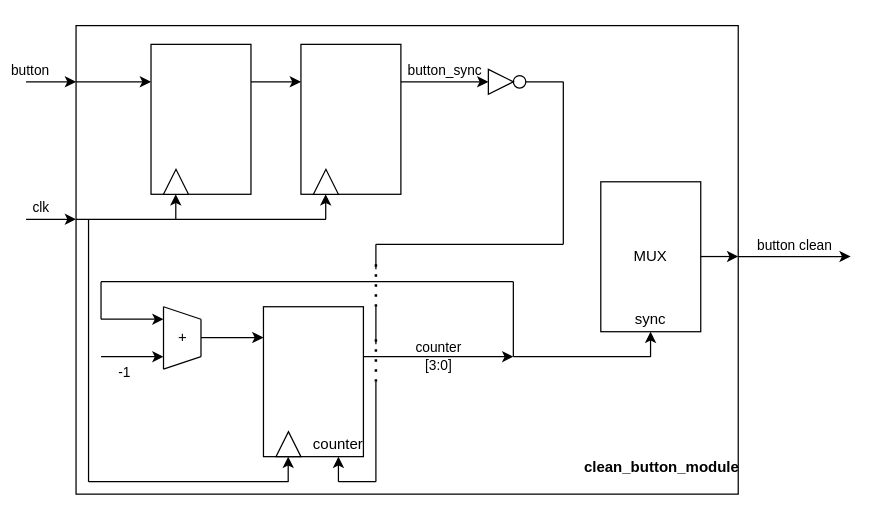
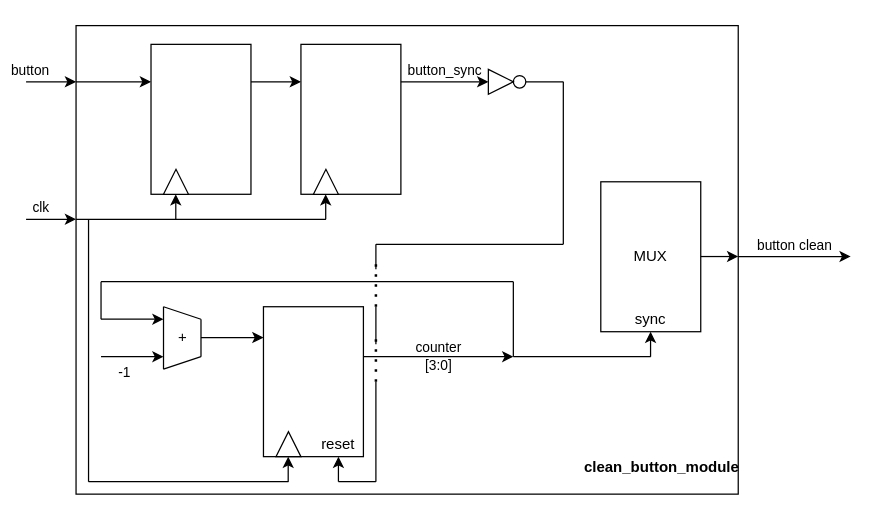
(338, 444) -> (338, 444)
